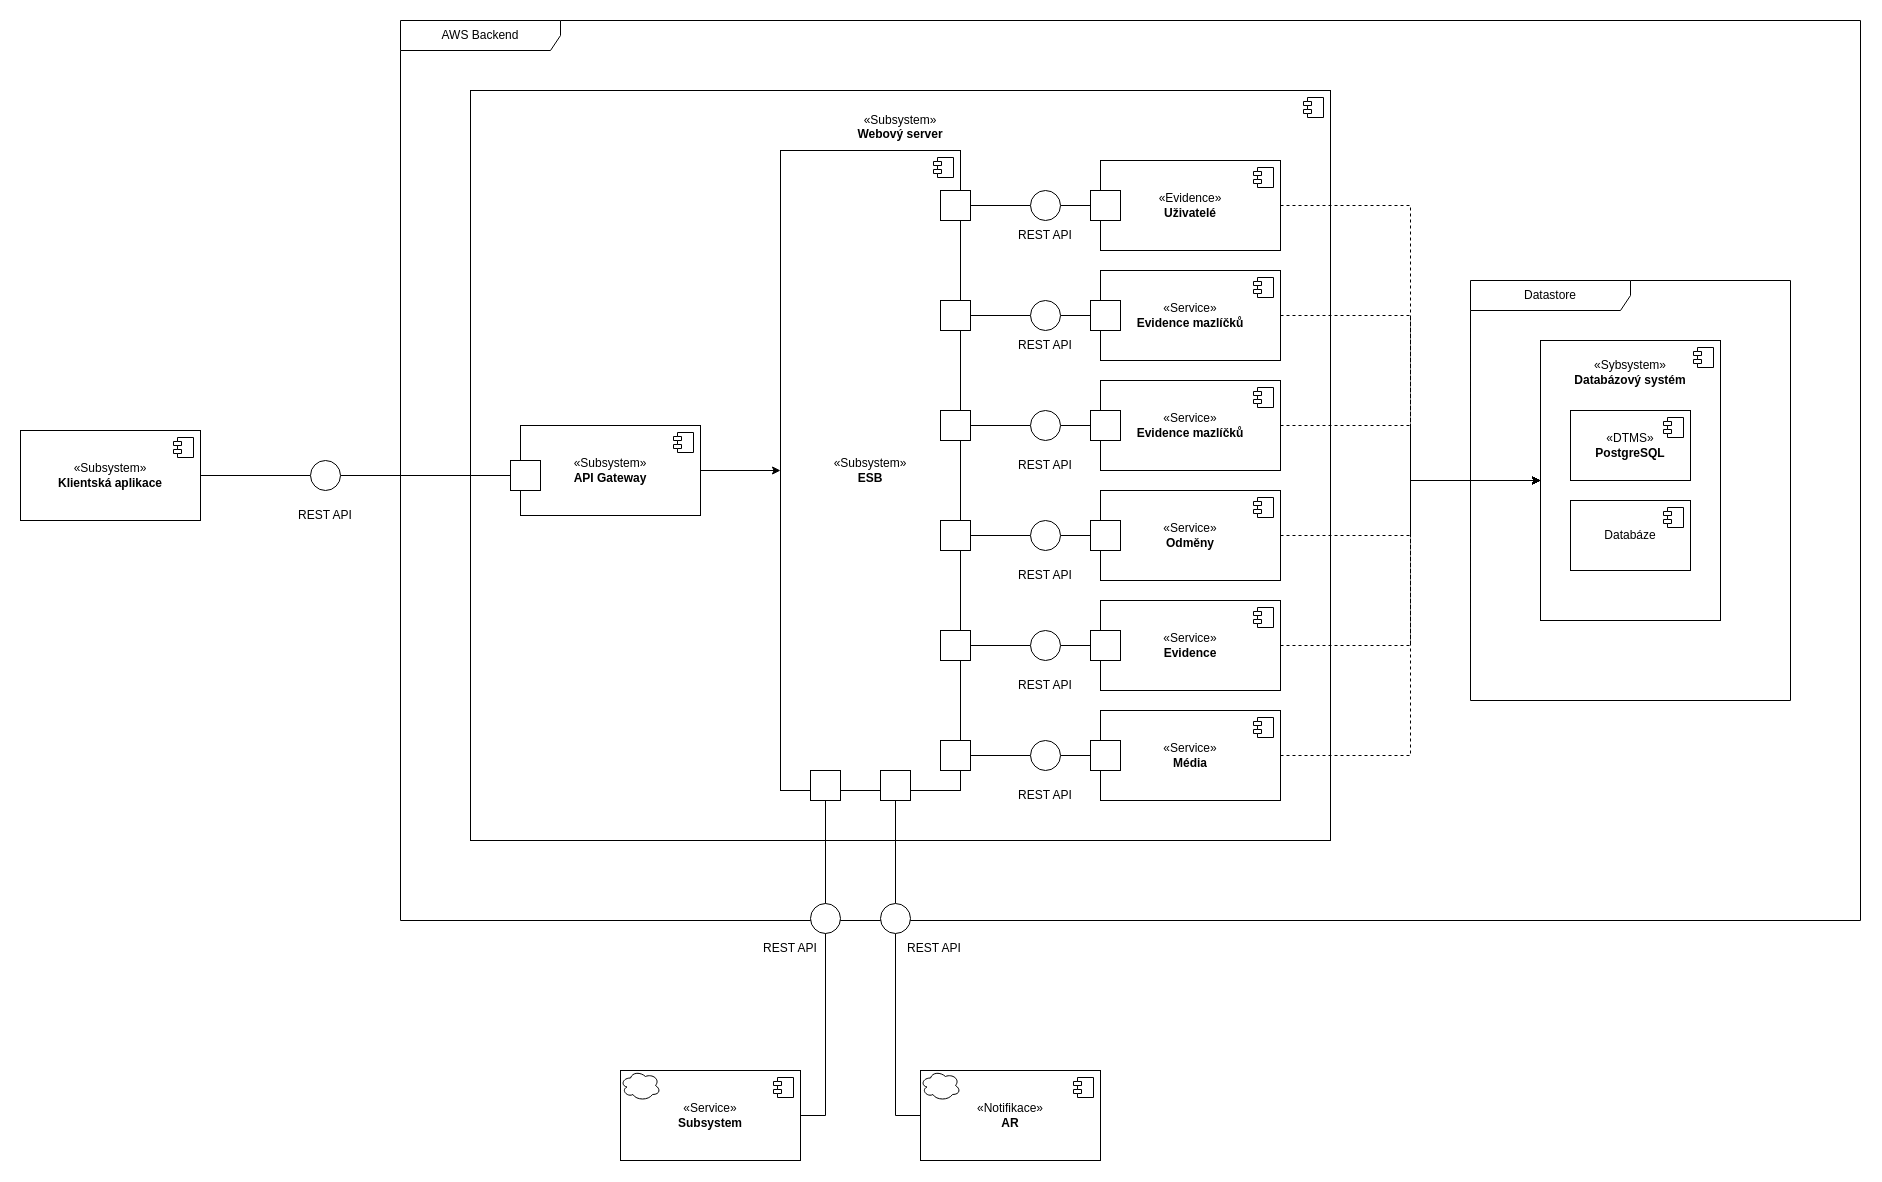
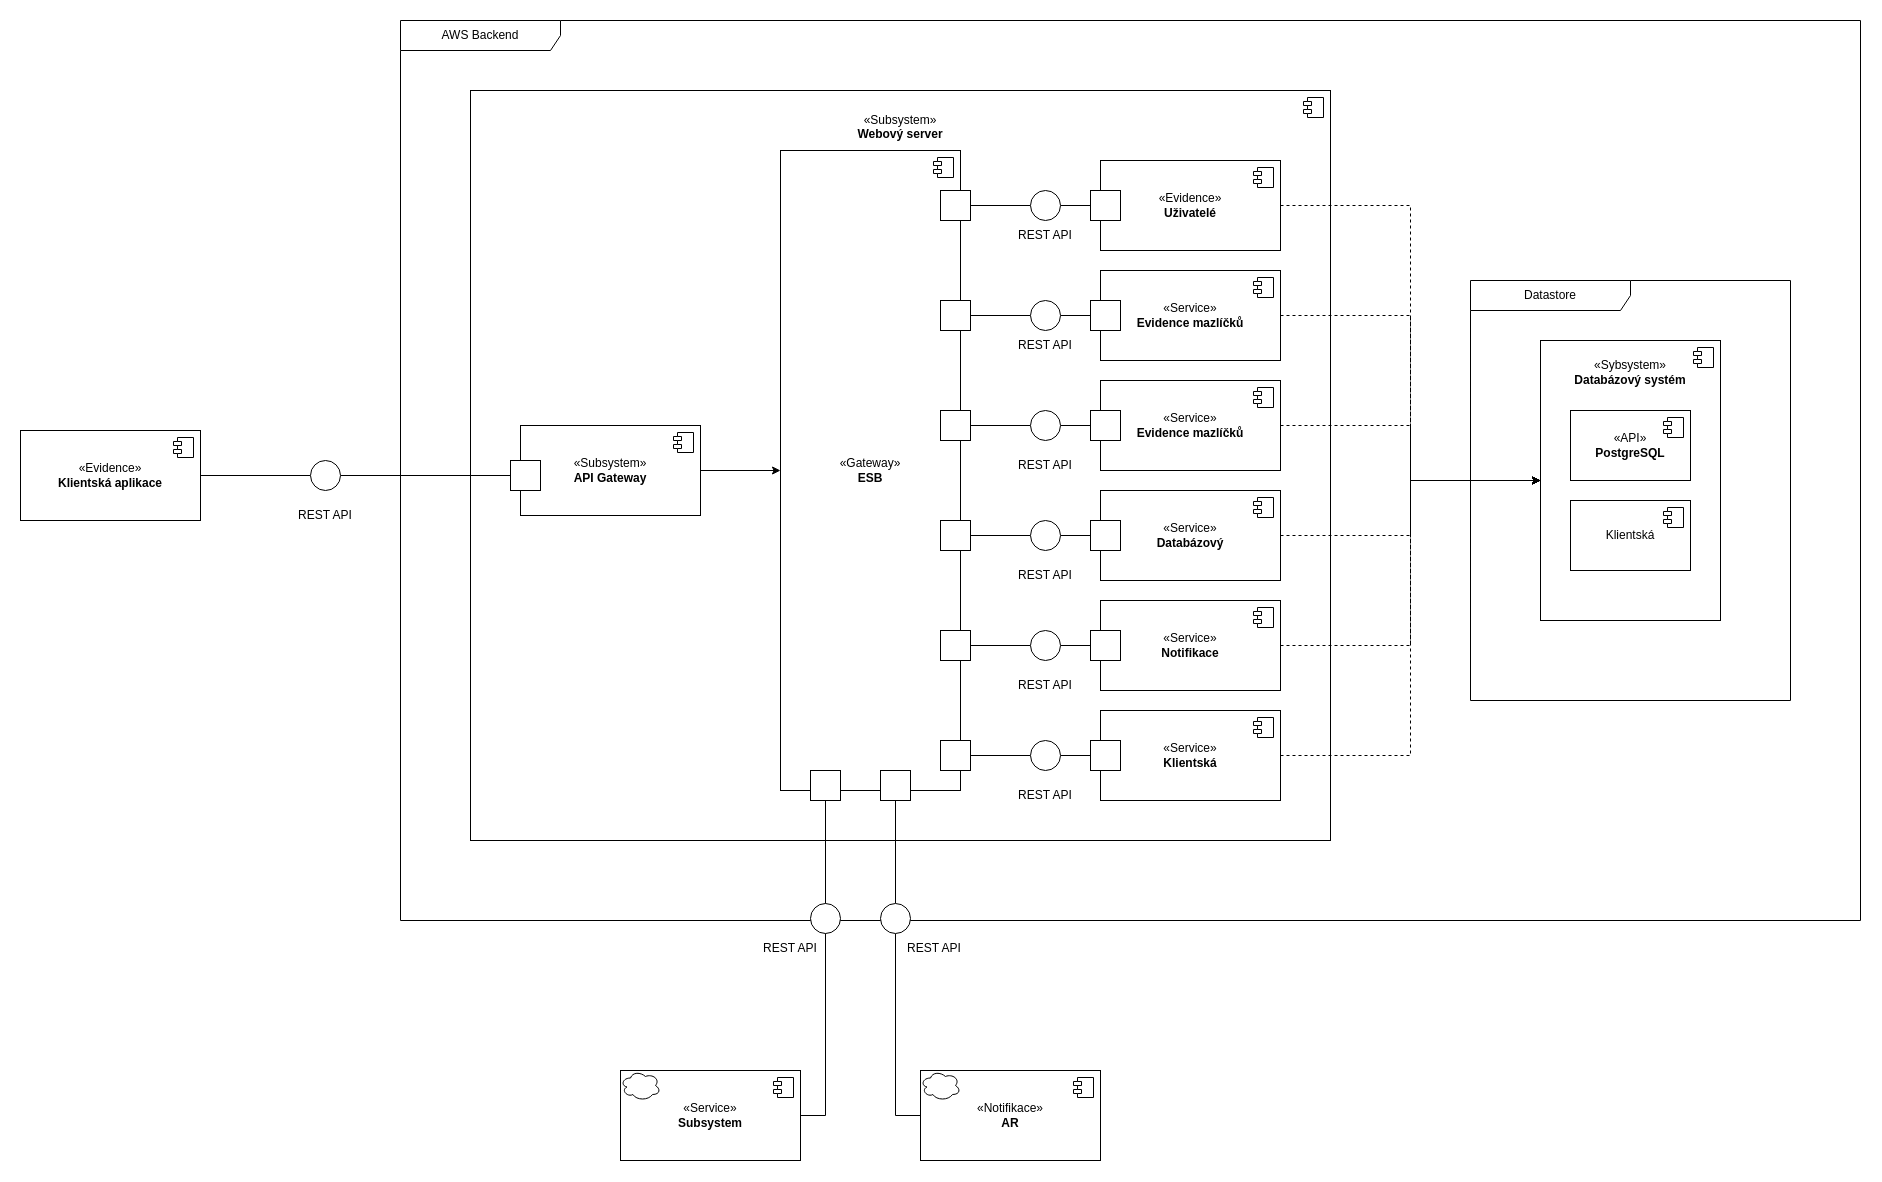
(1631, 446) -> (1631, 446)
(871, 471) -> (871, 471)
(111, 476) -> (111, 476)
(1191, 536) -> (1191, 536)
(1631, 536) -> (1631, 536)
(1191, 646) -> (1191, 646)
(1191, 756) -> (1191, 756)
